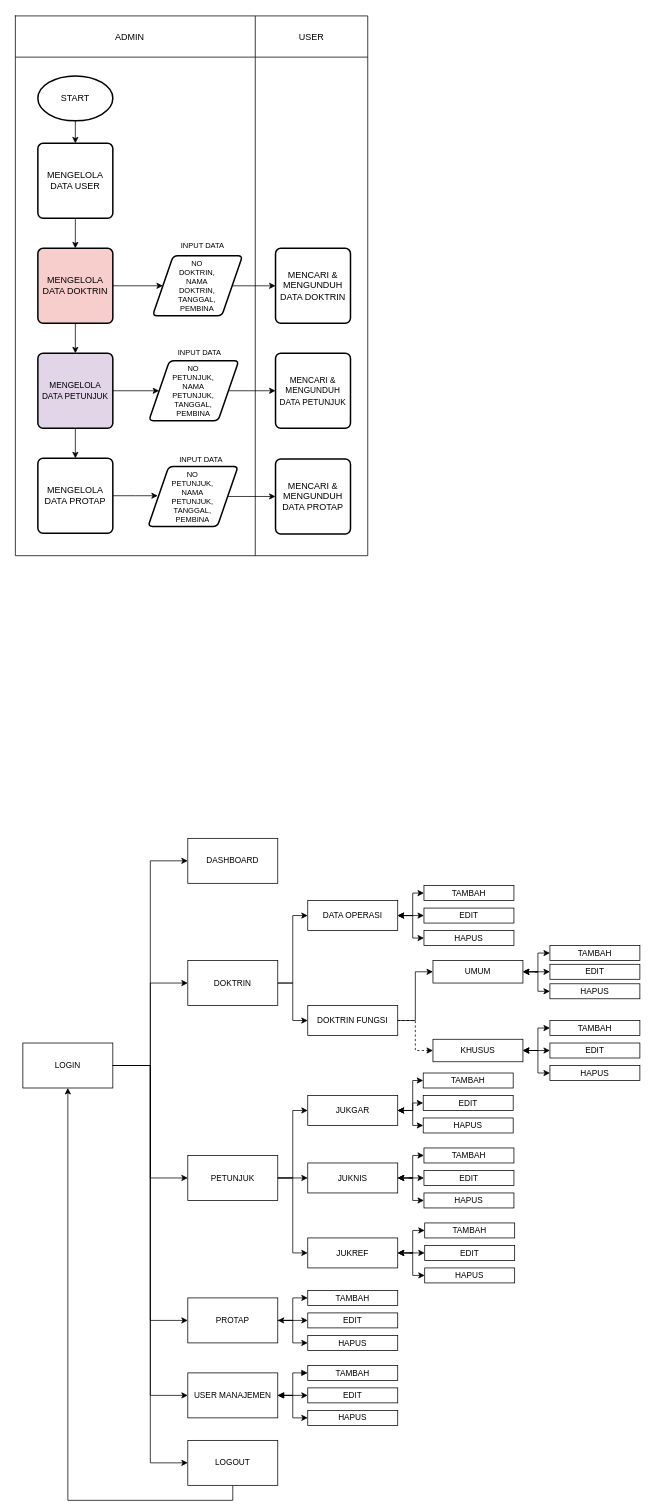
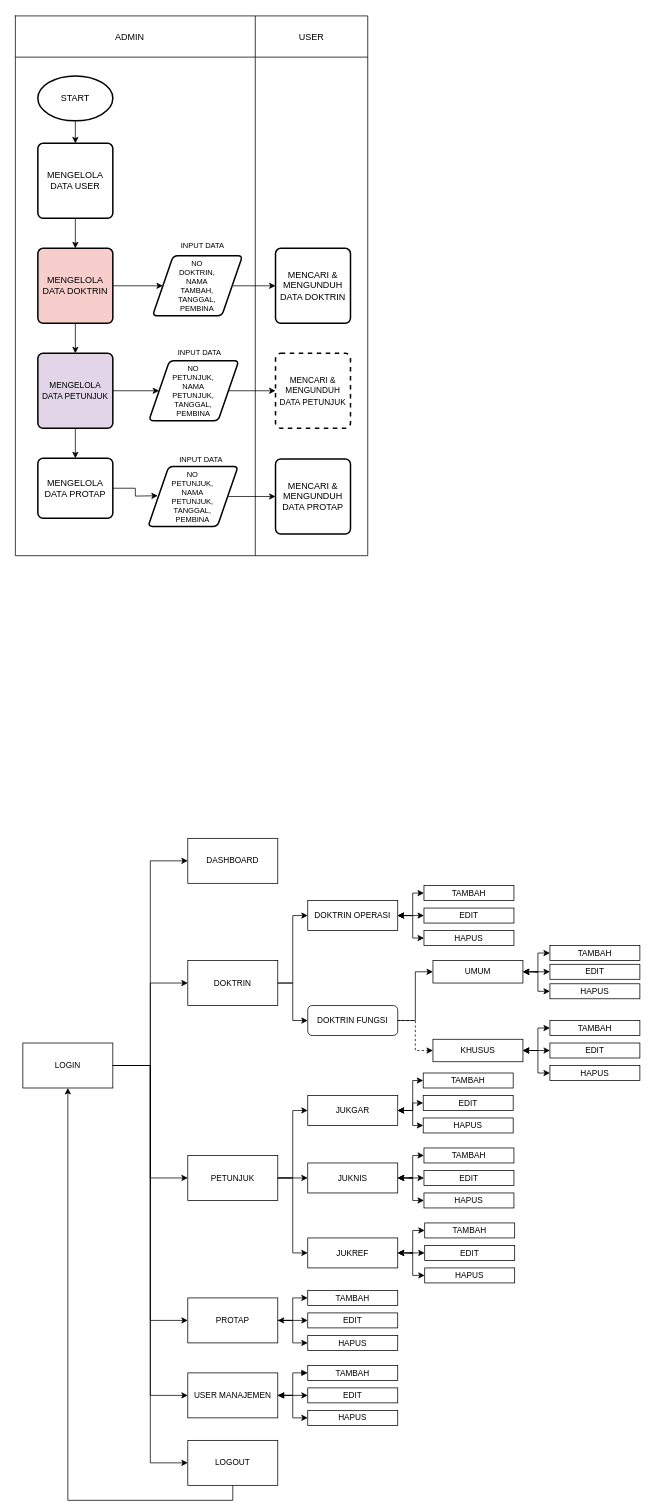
(197, 285) -> (197, 285)
(313, 390) -> (313, 390)
(75, 495) -> (75, 488)
(353, 915) -> (353, 915)
(353, 1020) -> (353, 1020)
